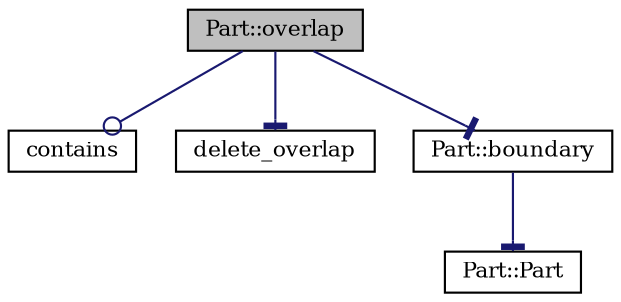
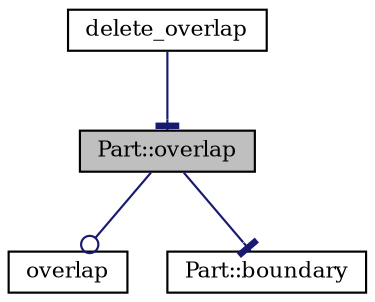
(275, 85) -> (167, 85)
(72, 151) -> (68, 272)
(513, 272) -> none
